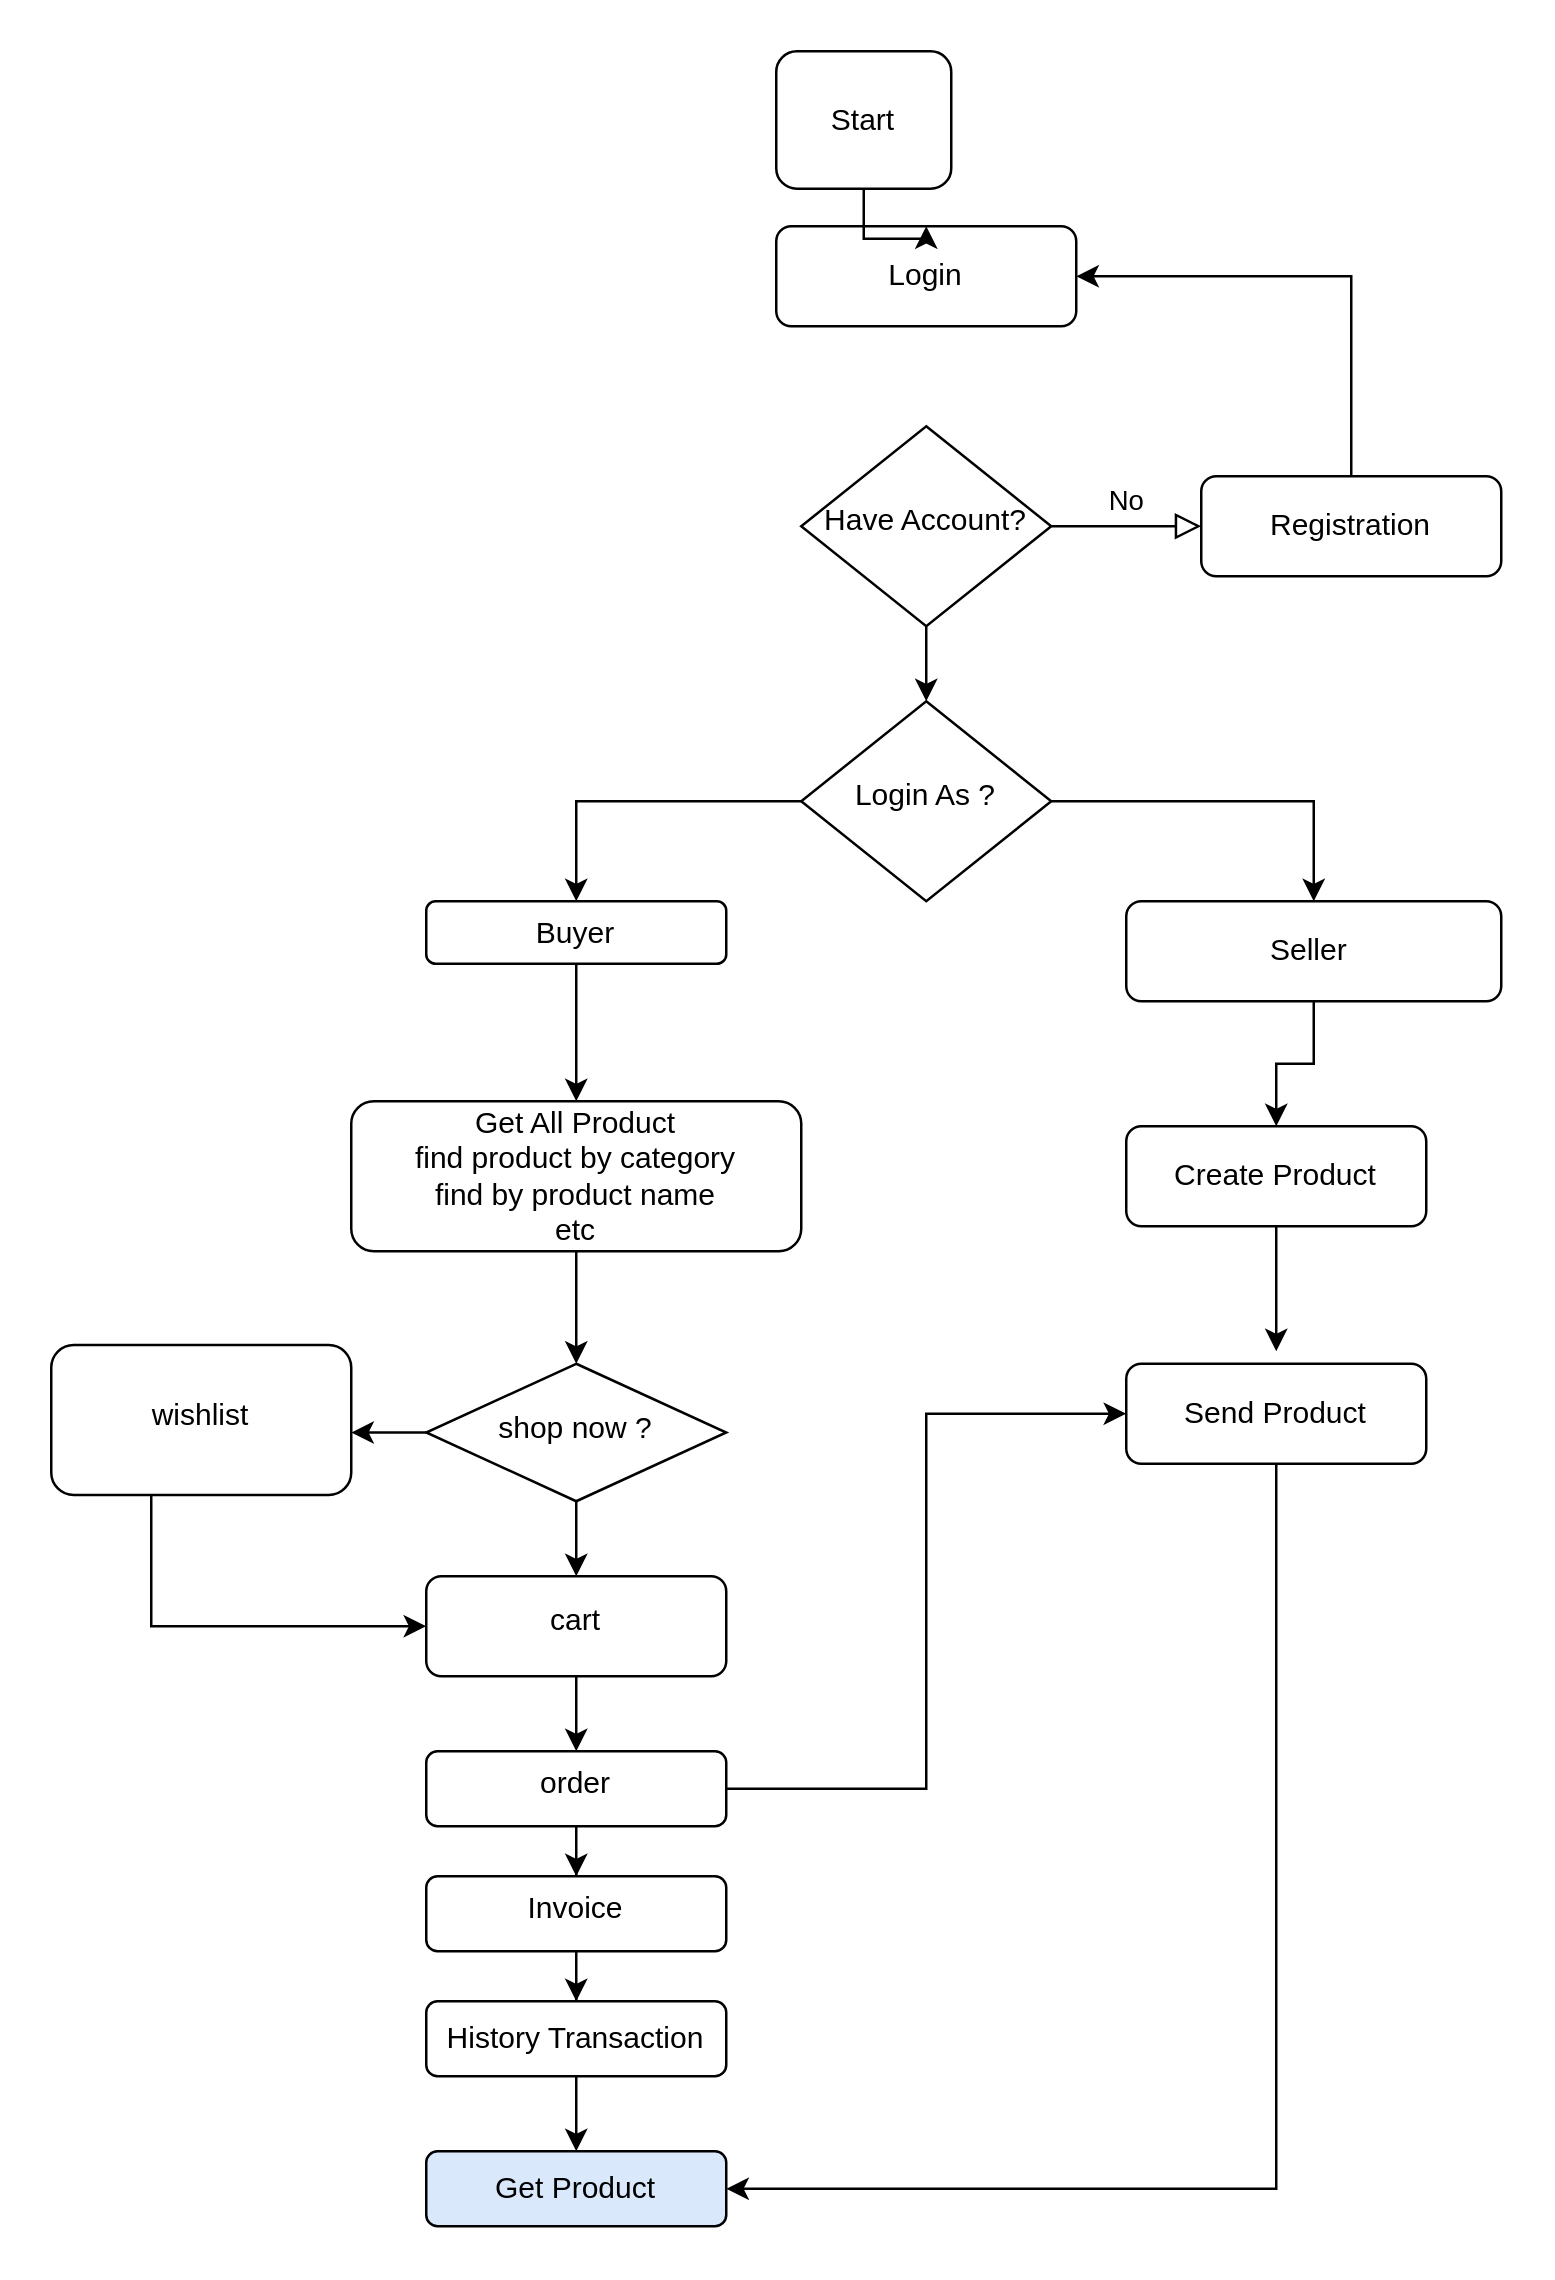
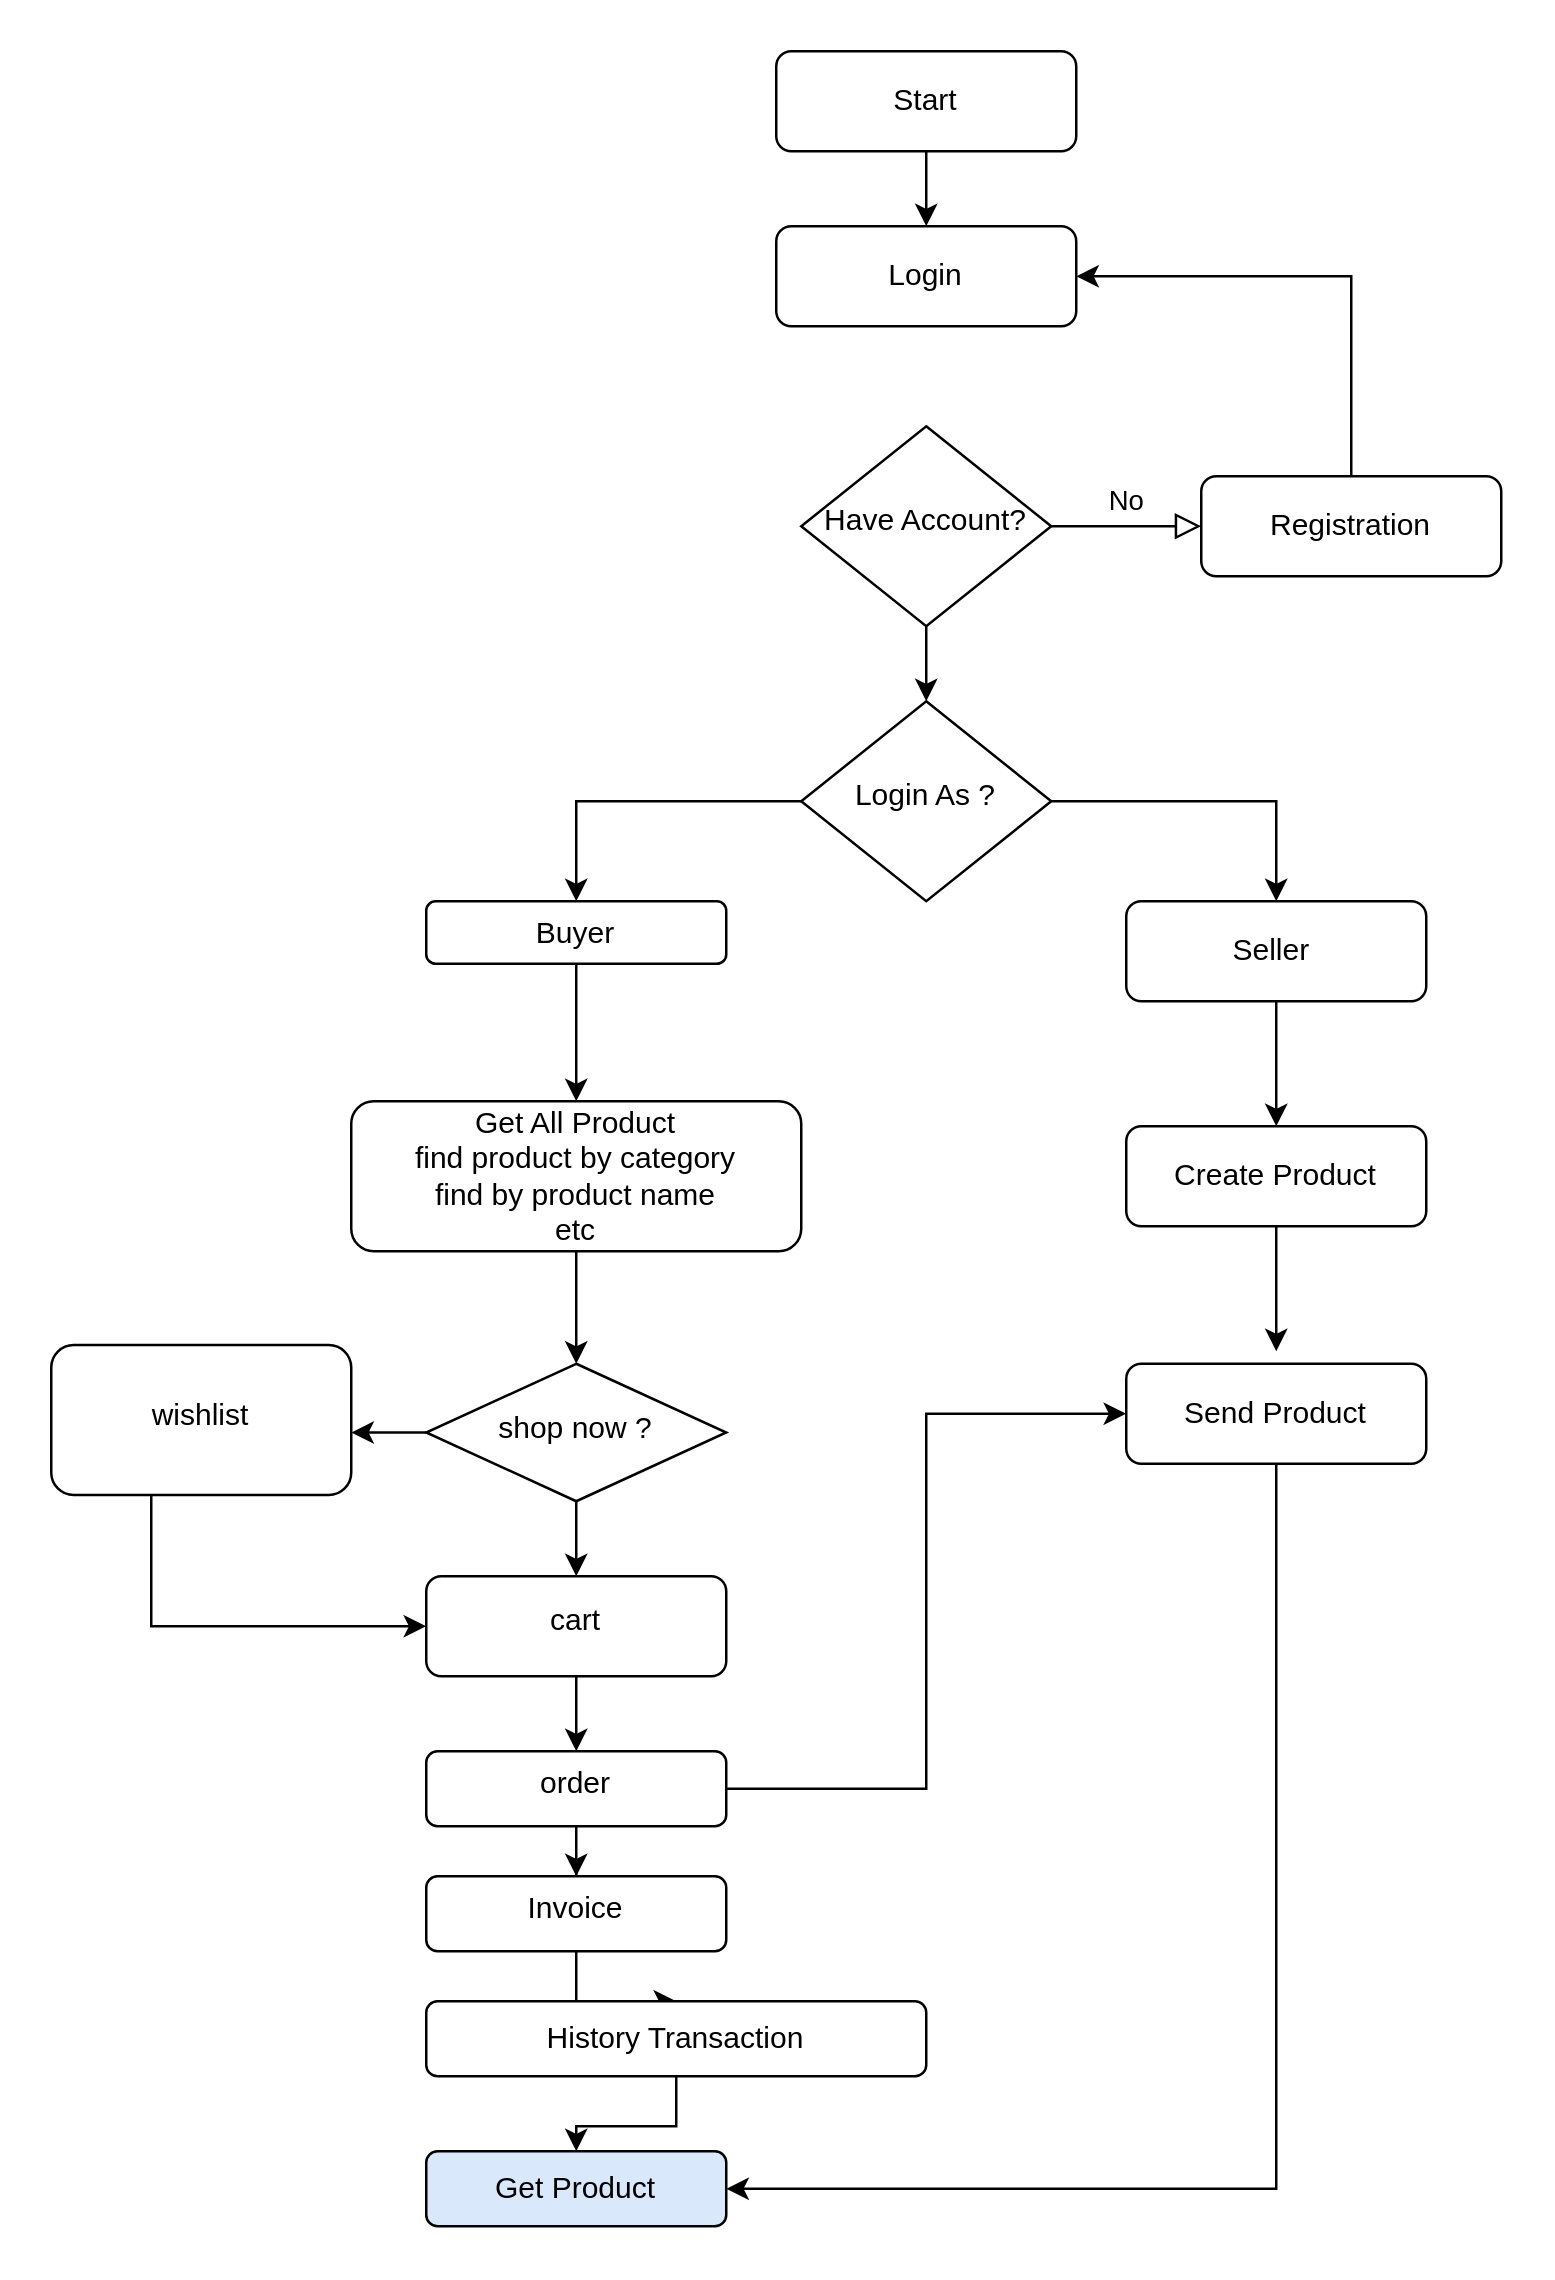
(864, 120) -> (926, 101)
(1314, 951) -> (1276, 951)
(576, 2039) -> (676, 2039)
